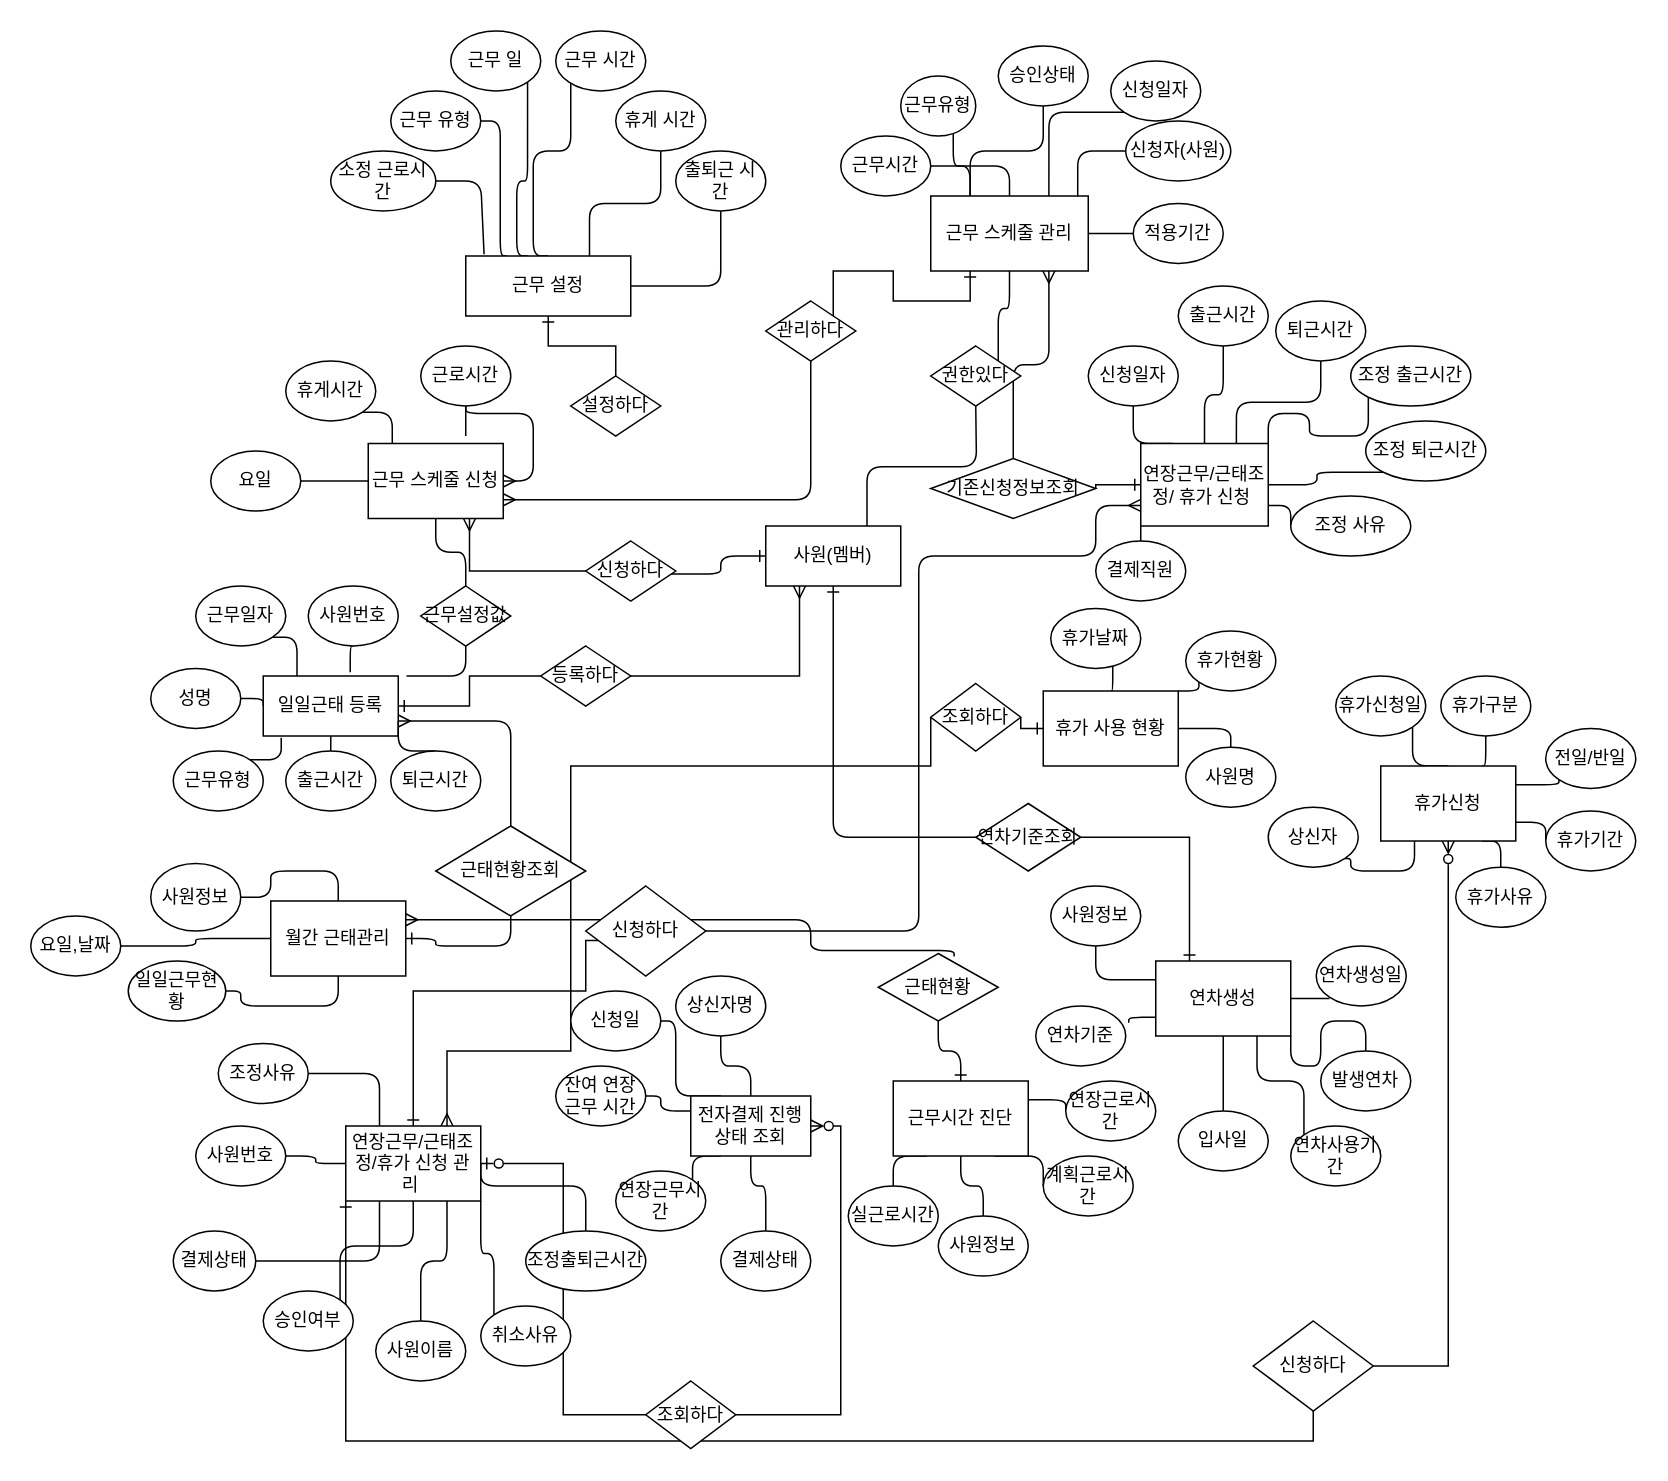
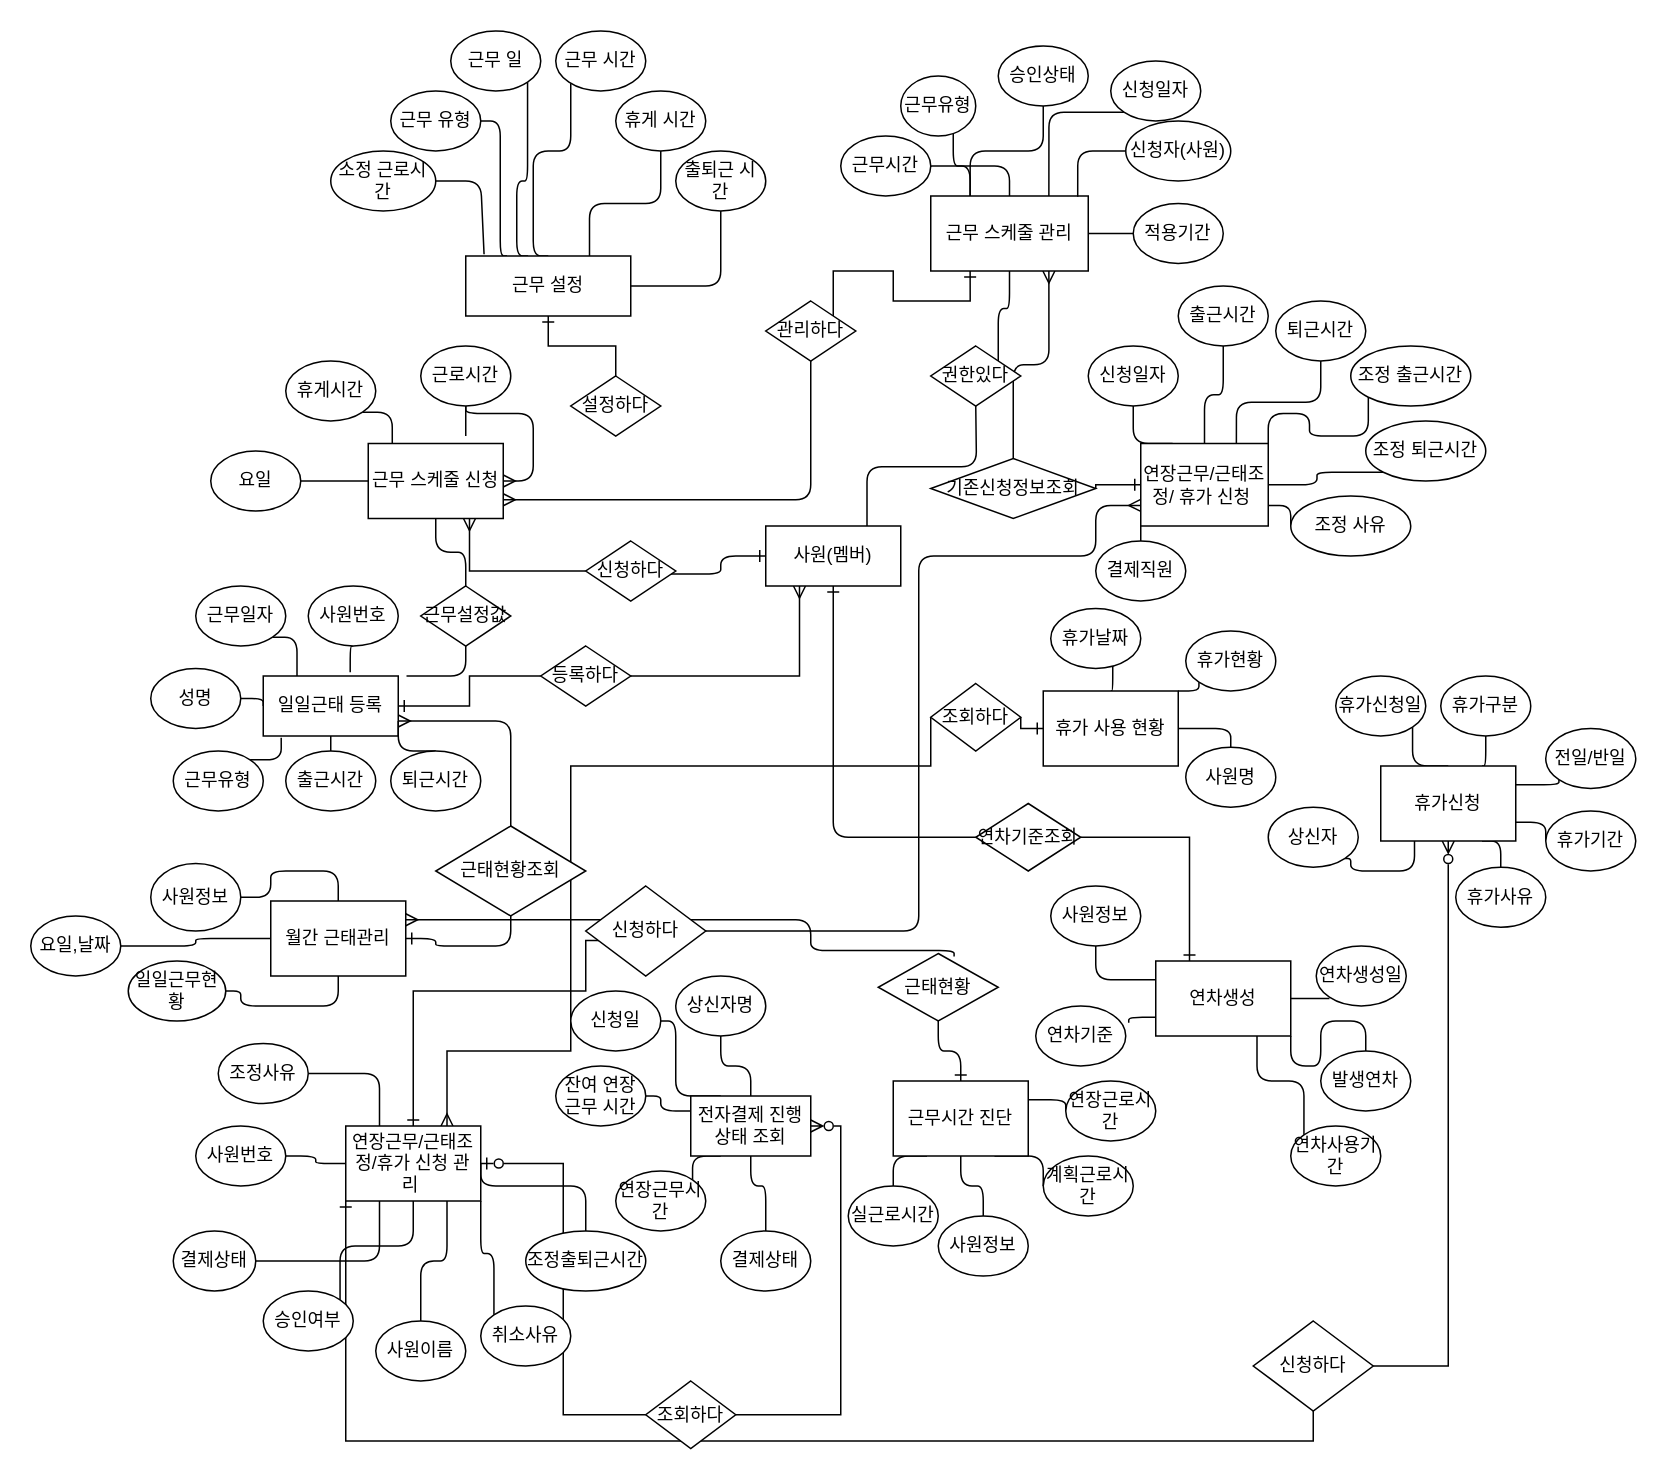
(1223, 1073) -> none
(1223, 1141) -> none
